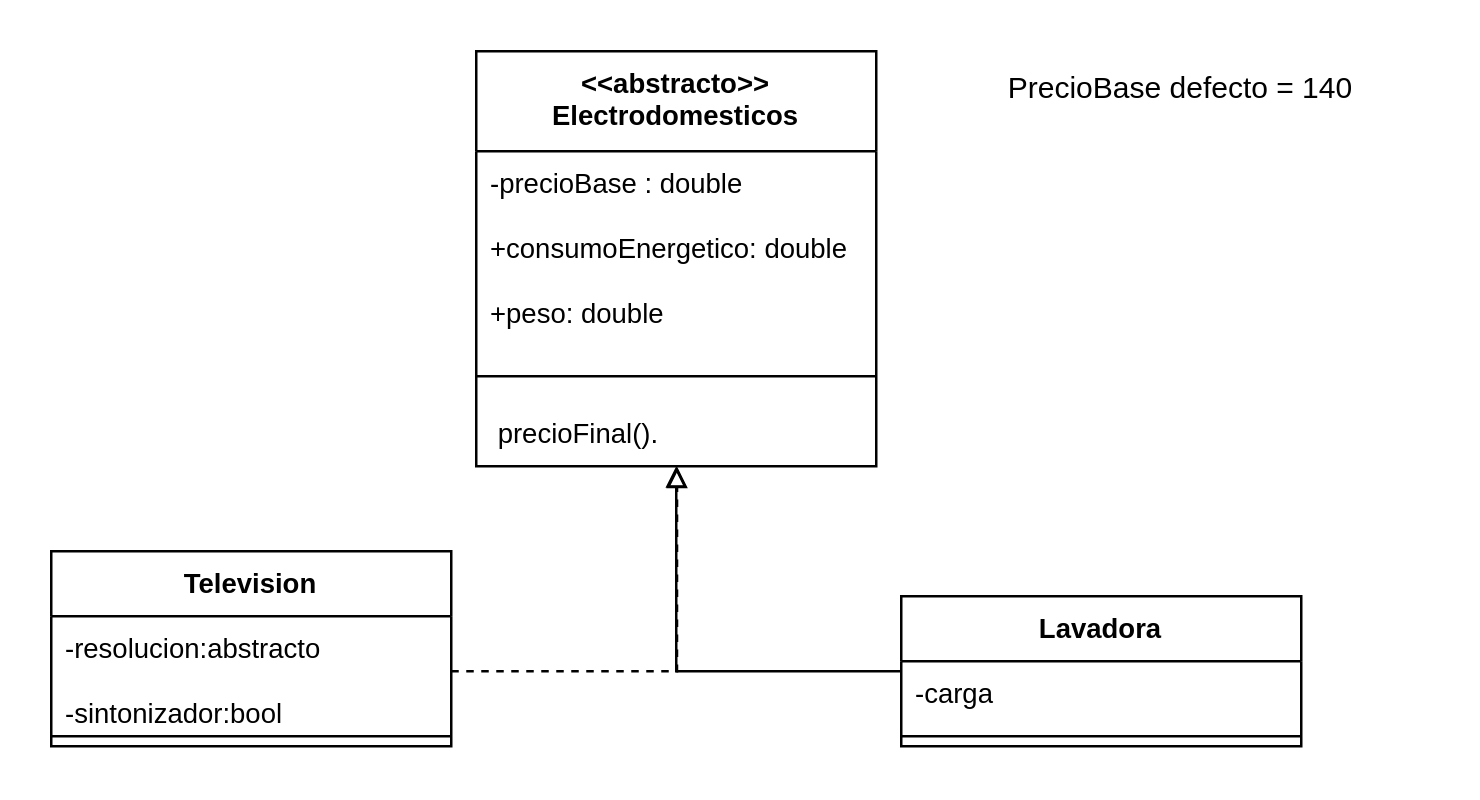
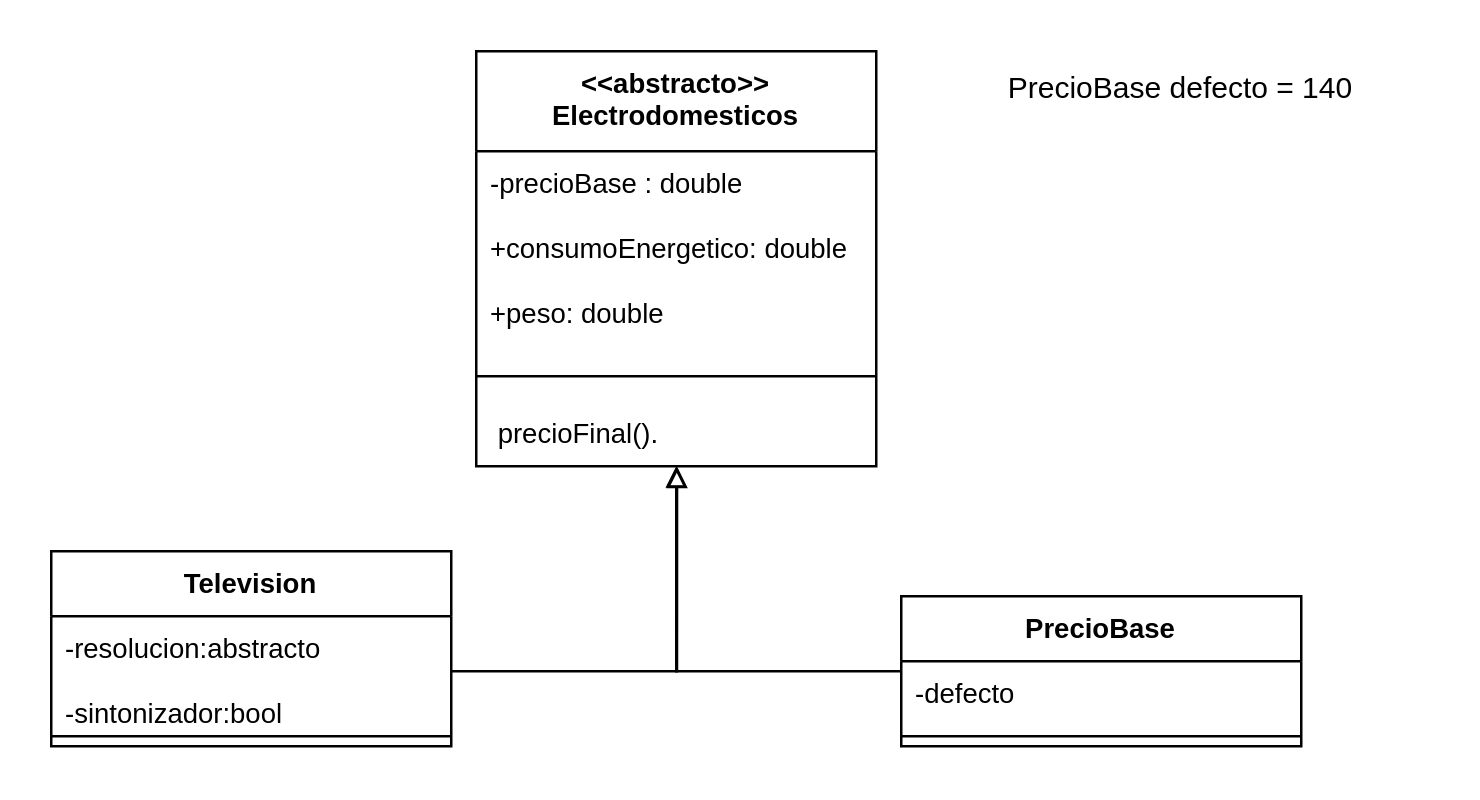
(1100, 628) -> (1100, 628)
(564, 671) -> (564, 671)
(961, 693) -> (977, 693)
